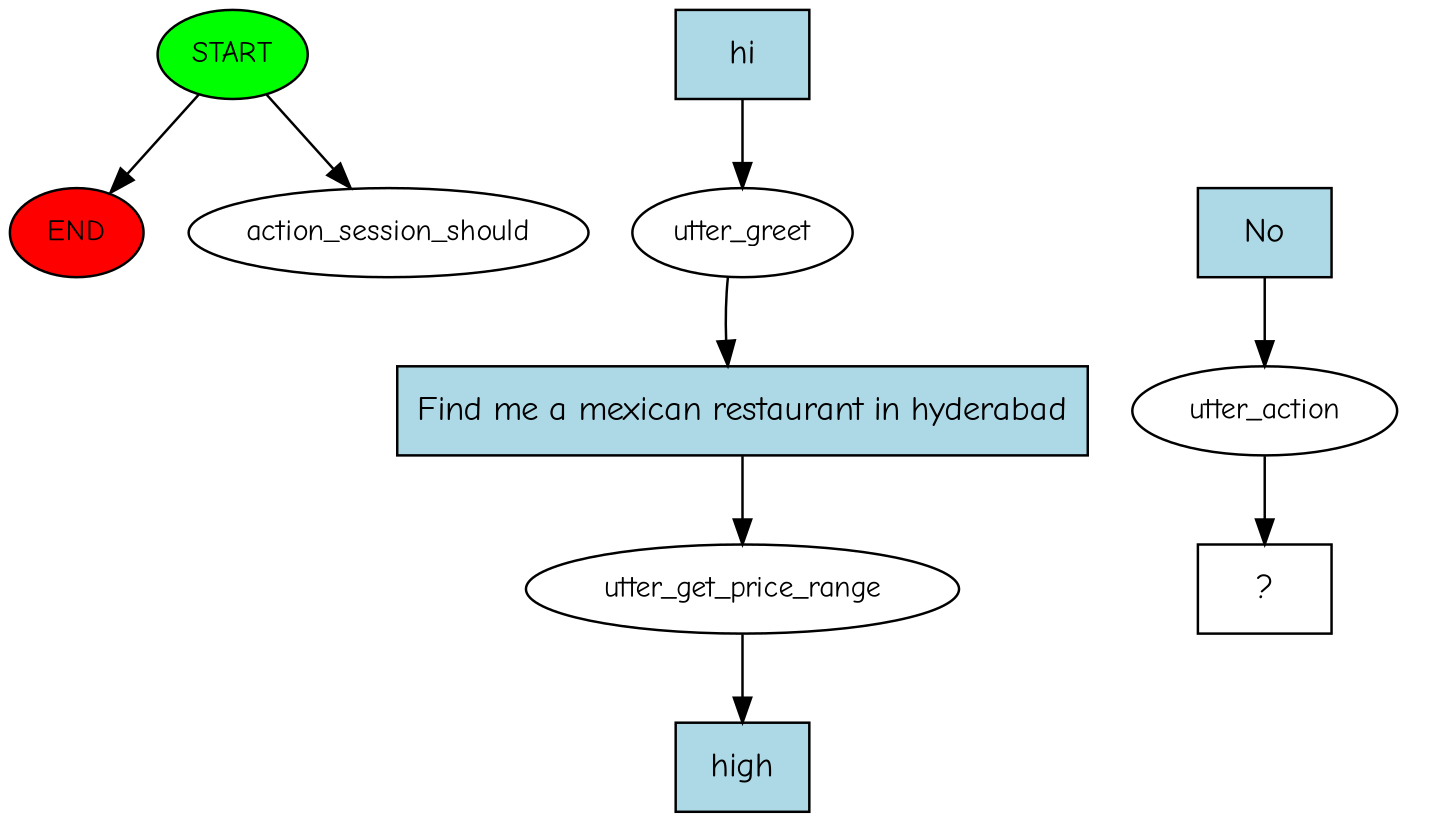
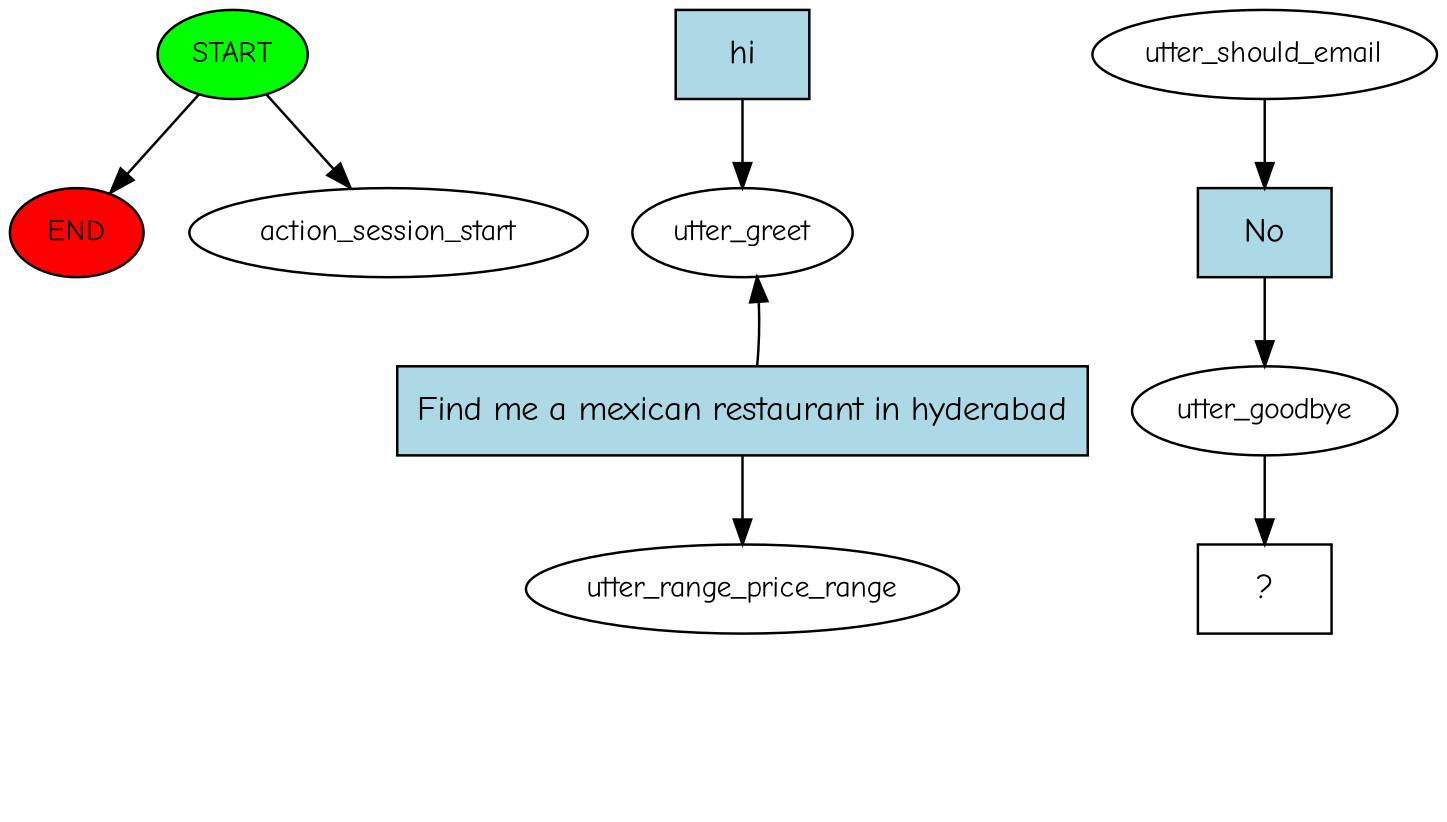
none -> (1265, 54)
(389, 233) -> (389, 233)
(726, 309) -> (759, 334)
(1265, 411) -> (1265, 411)
(742, 589) -> (742, 589)
(742, 767) -> none
